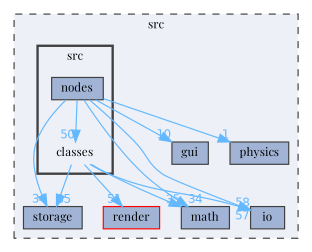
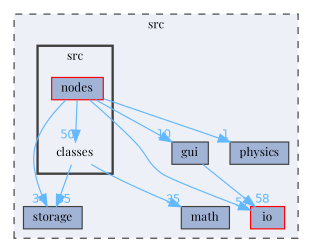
(77, 89) -> (77, 89)
(125, 155) -> none
(182, 194) -> (224, 182)
(131, 218) -> none
(268, 218) -> (268, 218)
